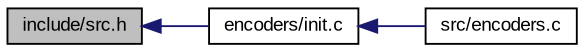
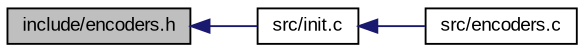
(75, 26) -> (99, 26)
(284, 26) -> (308, 26)
